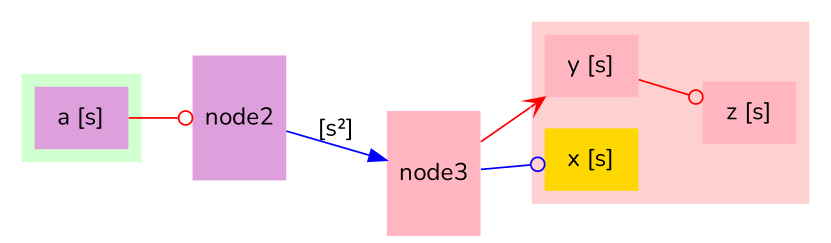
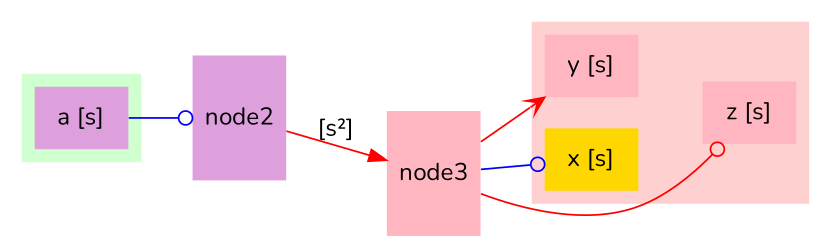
(664, 87) -> (664, 194)
(154, 118) -> (154, 118)
(328, 143) -> (328, 143)
